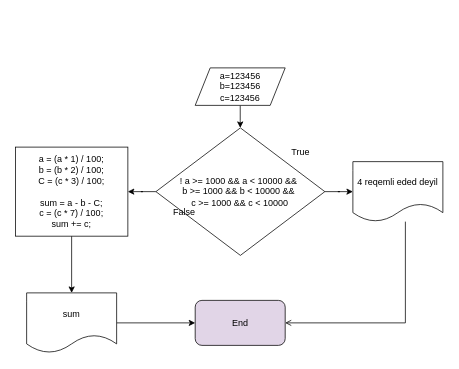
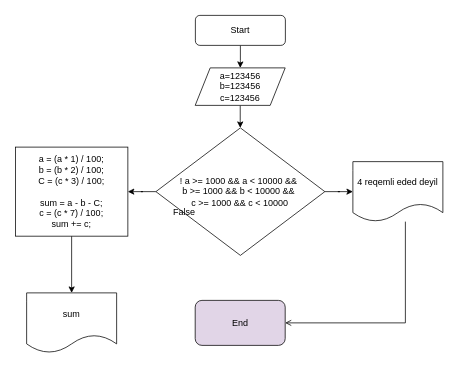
none -> (240, 30)
none -> (240, 53)
(300, 152) -> none
(188, 323) -> none
